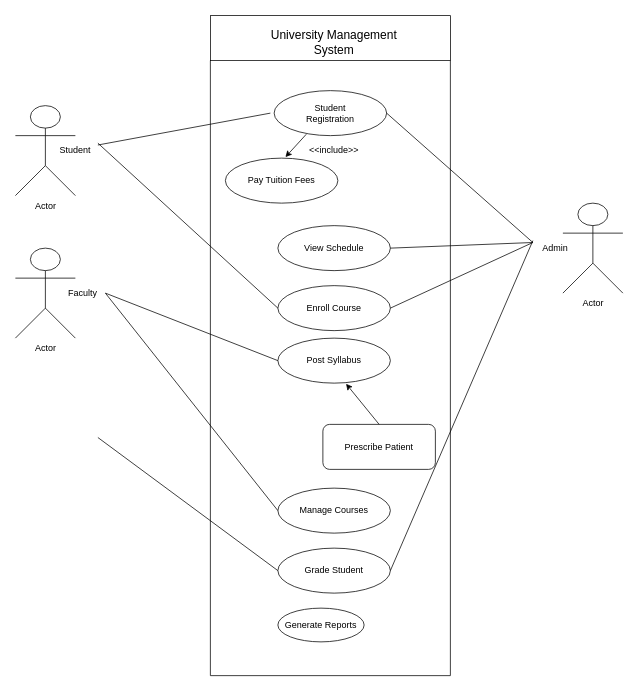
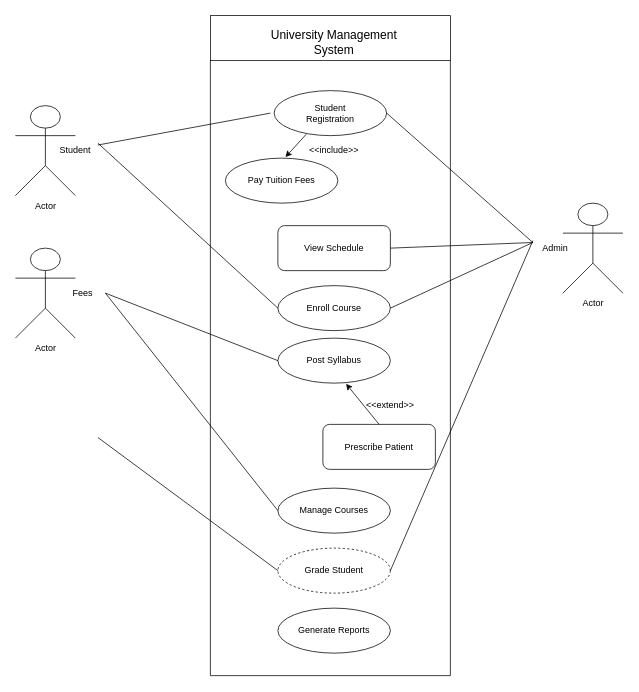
(334, 248) -> (334, 248)
(83, 293) -> (83, 293)
none -> (390, 405)
(334, 570) -> (334, 570)
(321, 625) -> (334, 630)
